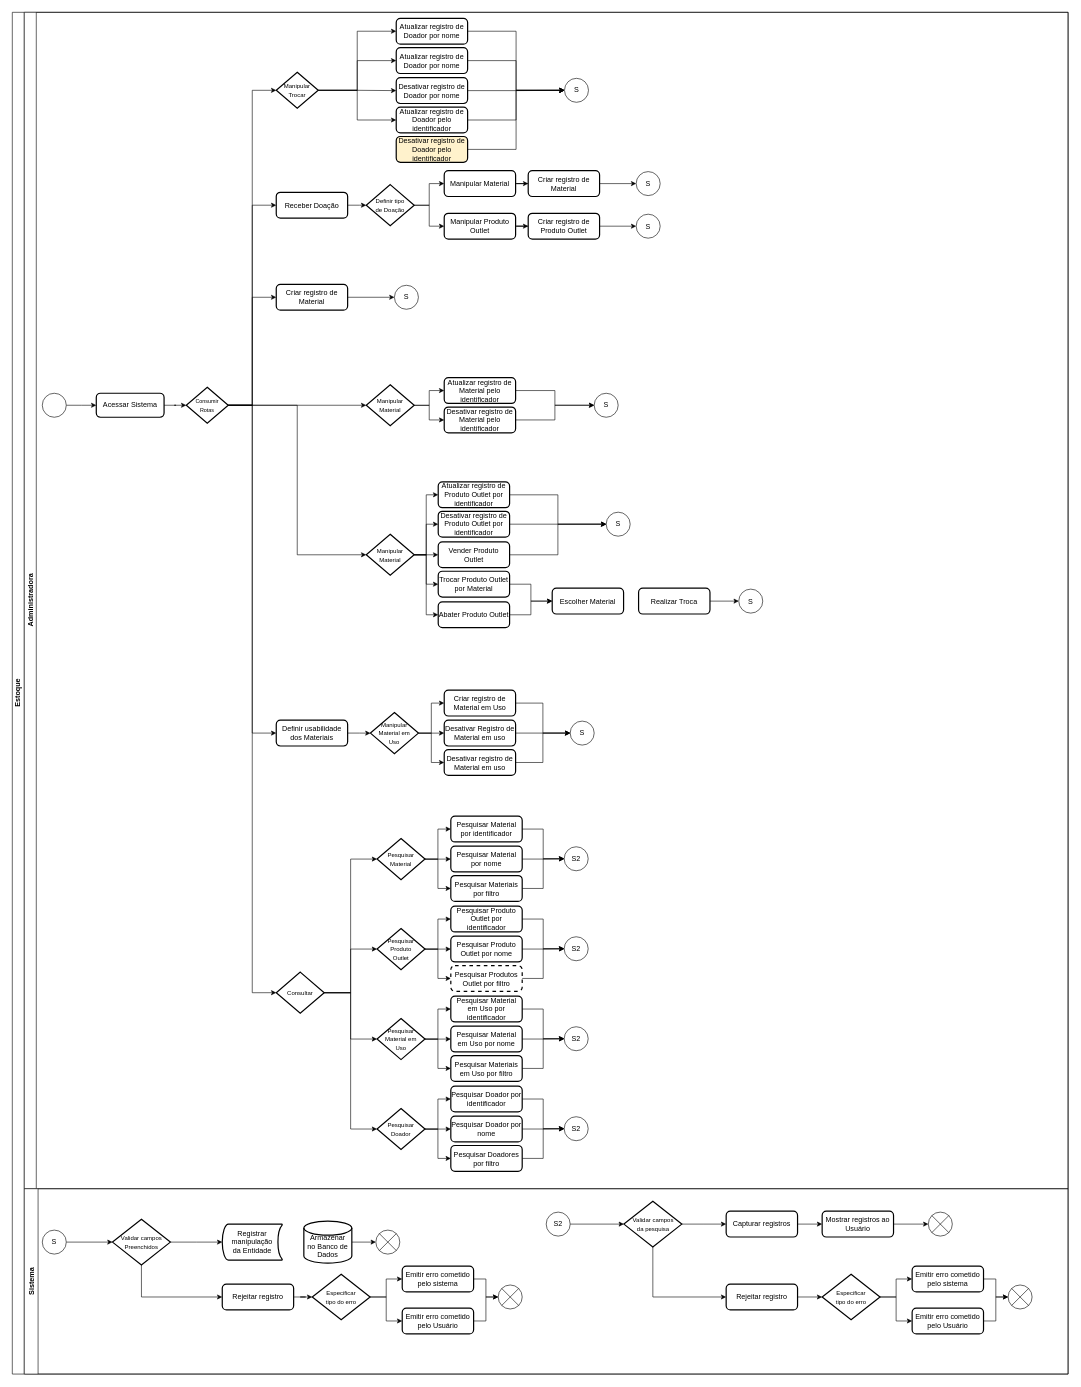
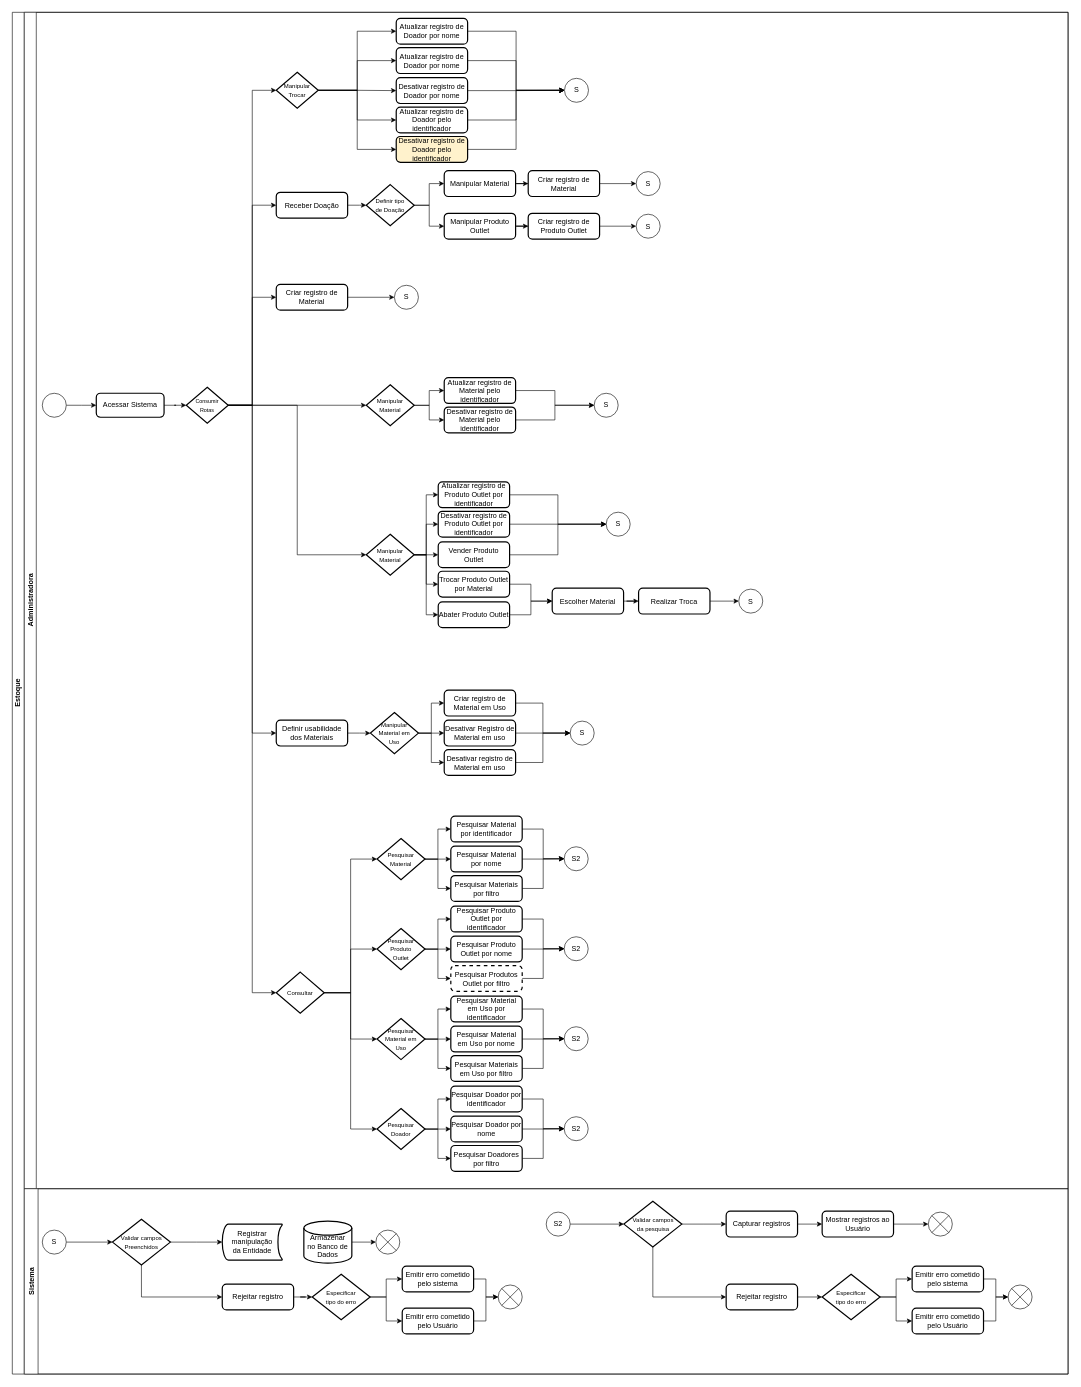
none -> (373, 149)
none -> (634, 601)
